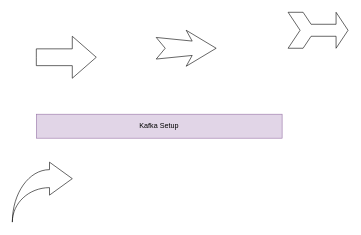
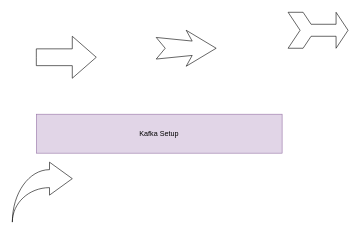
(159, 126) -> (159, 134)
